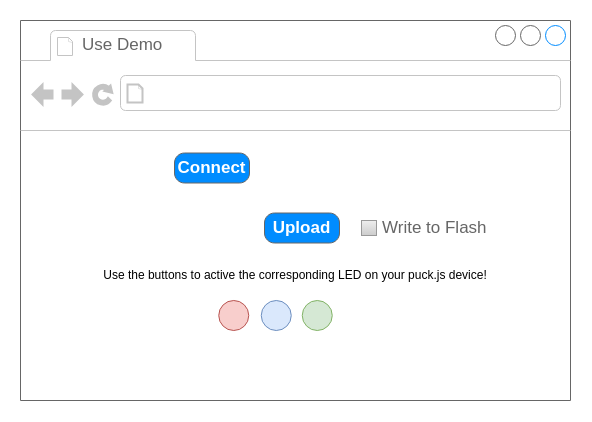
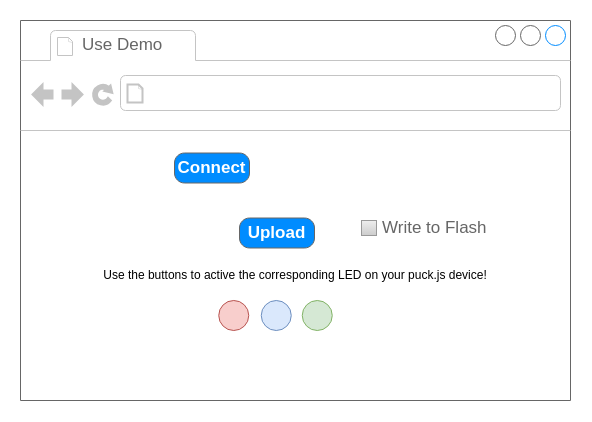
(302, 228) -> (277, 233)
